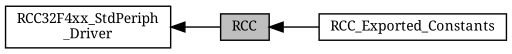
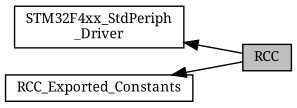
(88, 27) -> (99, 27)
(301, 27) -> (214, 67)
